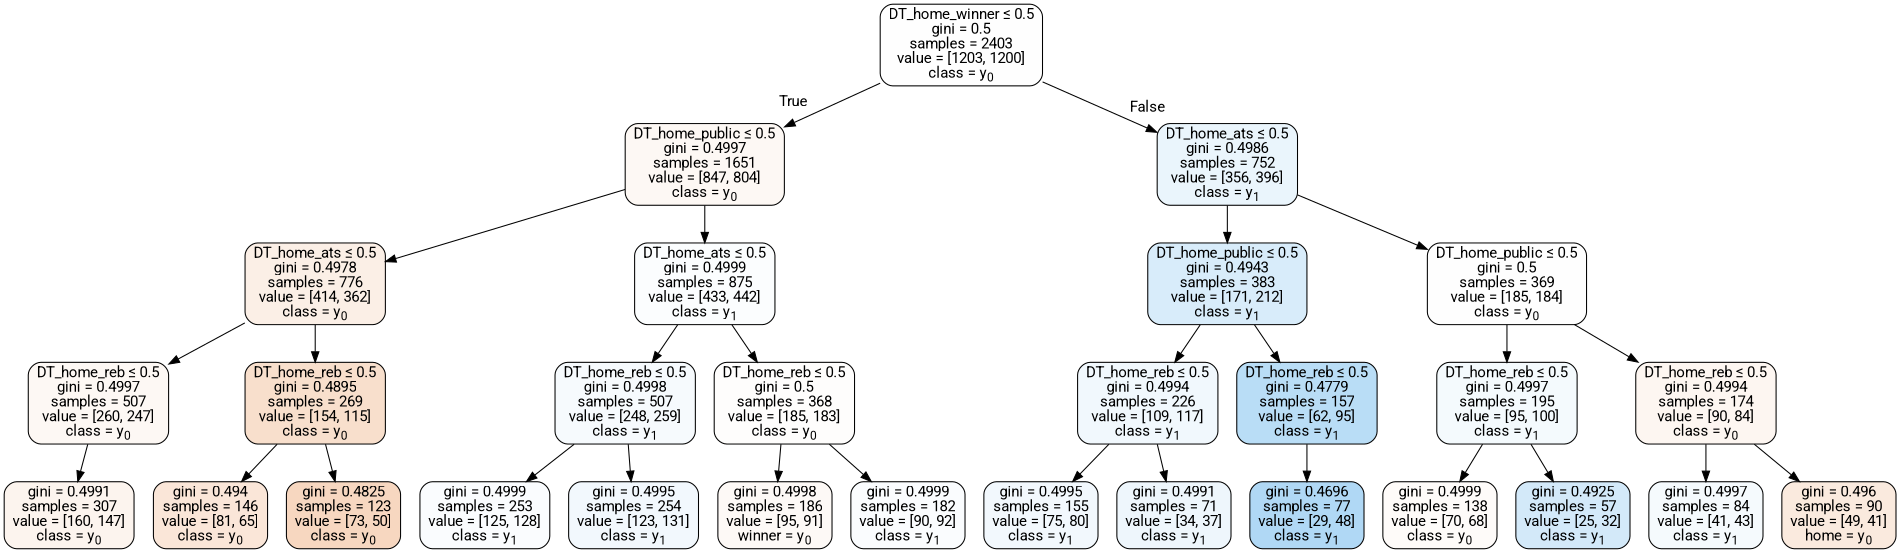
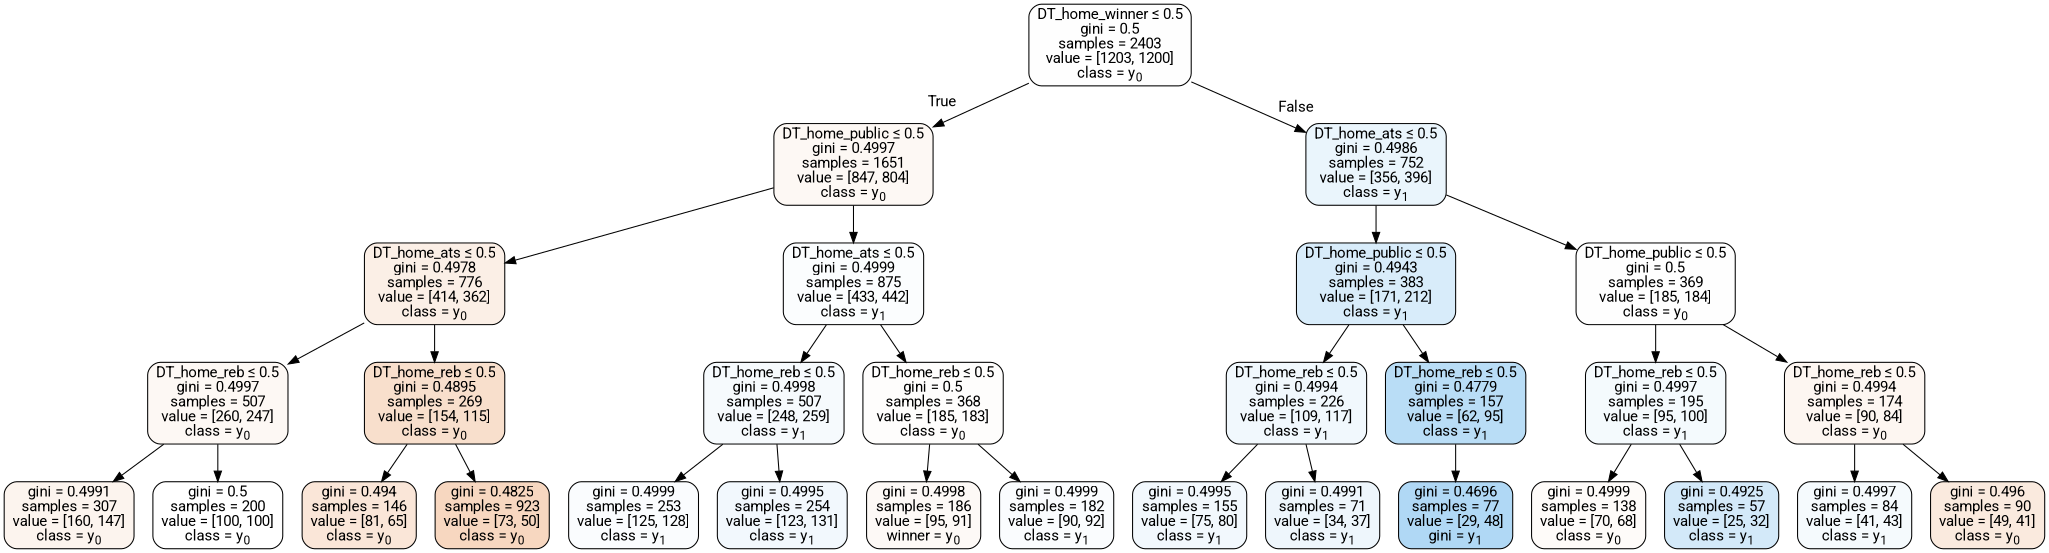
(343, 507) -> (492, 507)
none -> (218, 515)
(1303, 536) -> (1452, 536)
(1835, 536) -> (1984, 536)
